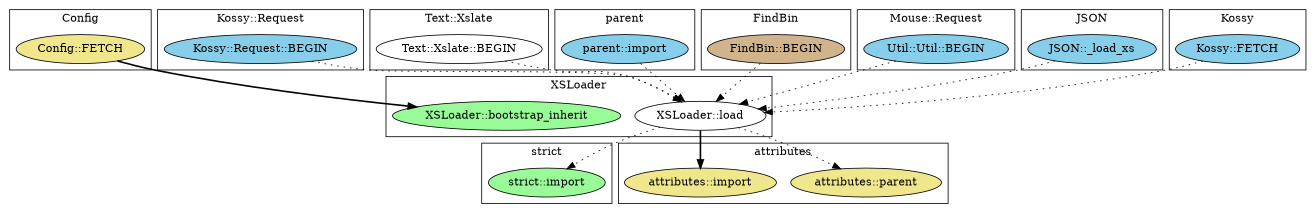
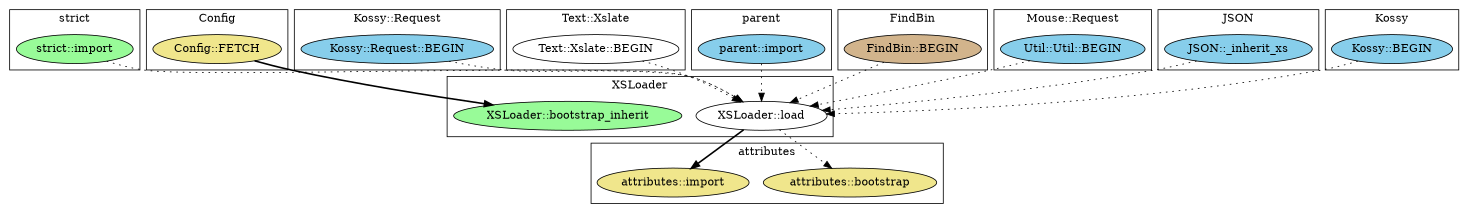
(1092, 49) -> (1238, 49)
(1238, 49) -> (1392, 49)
(603, 149) -> (423, 71)
(866, 183) -> (850, 183)
